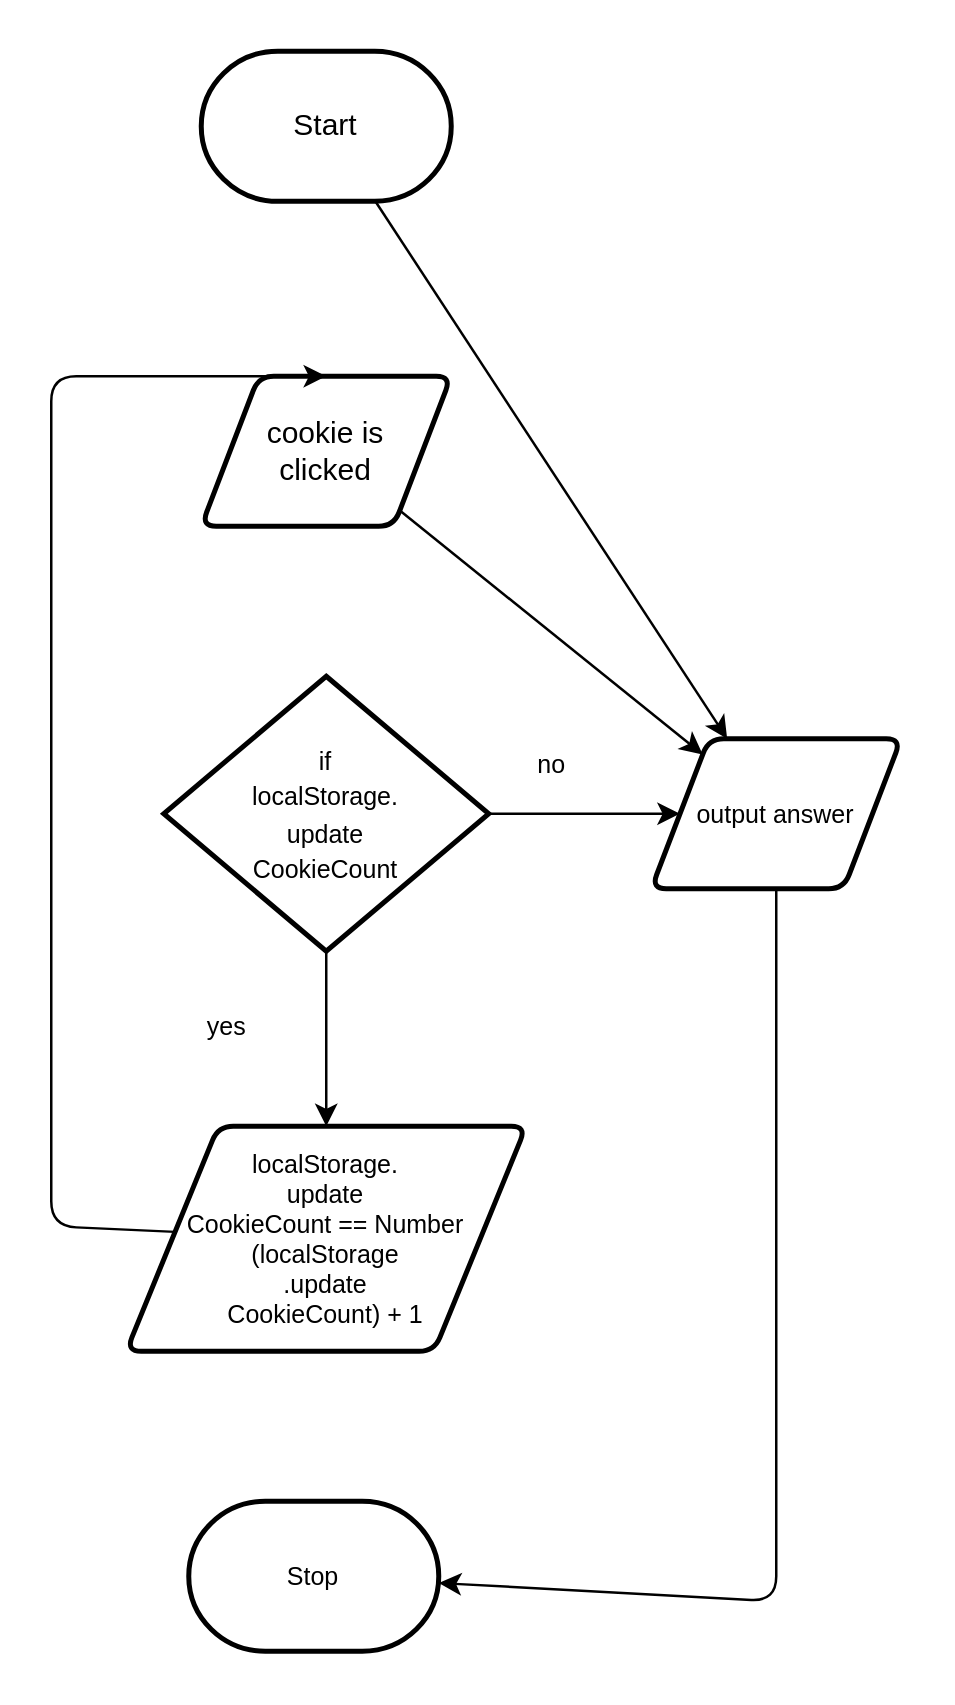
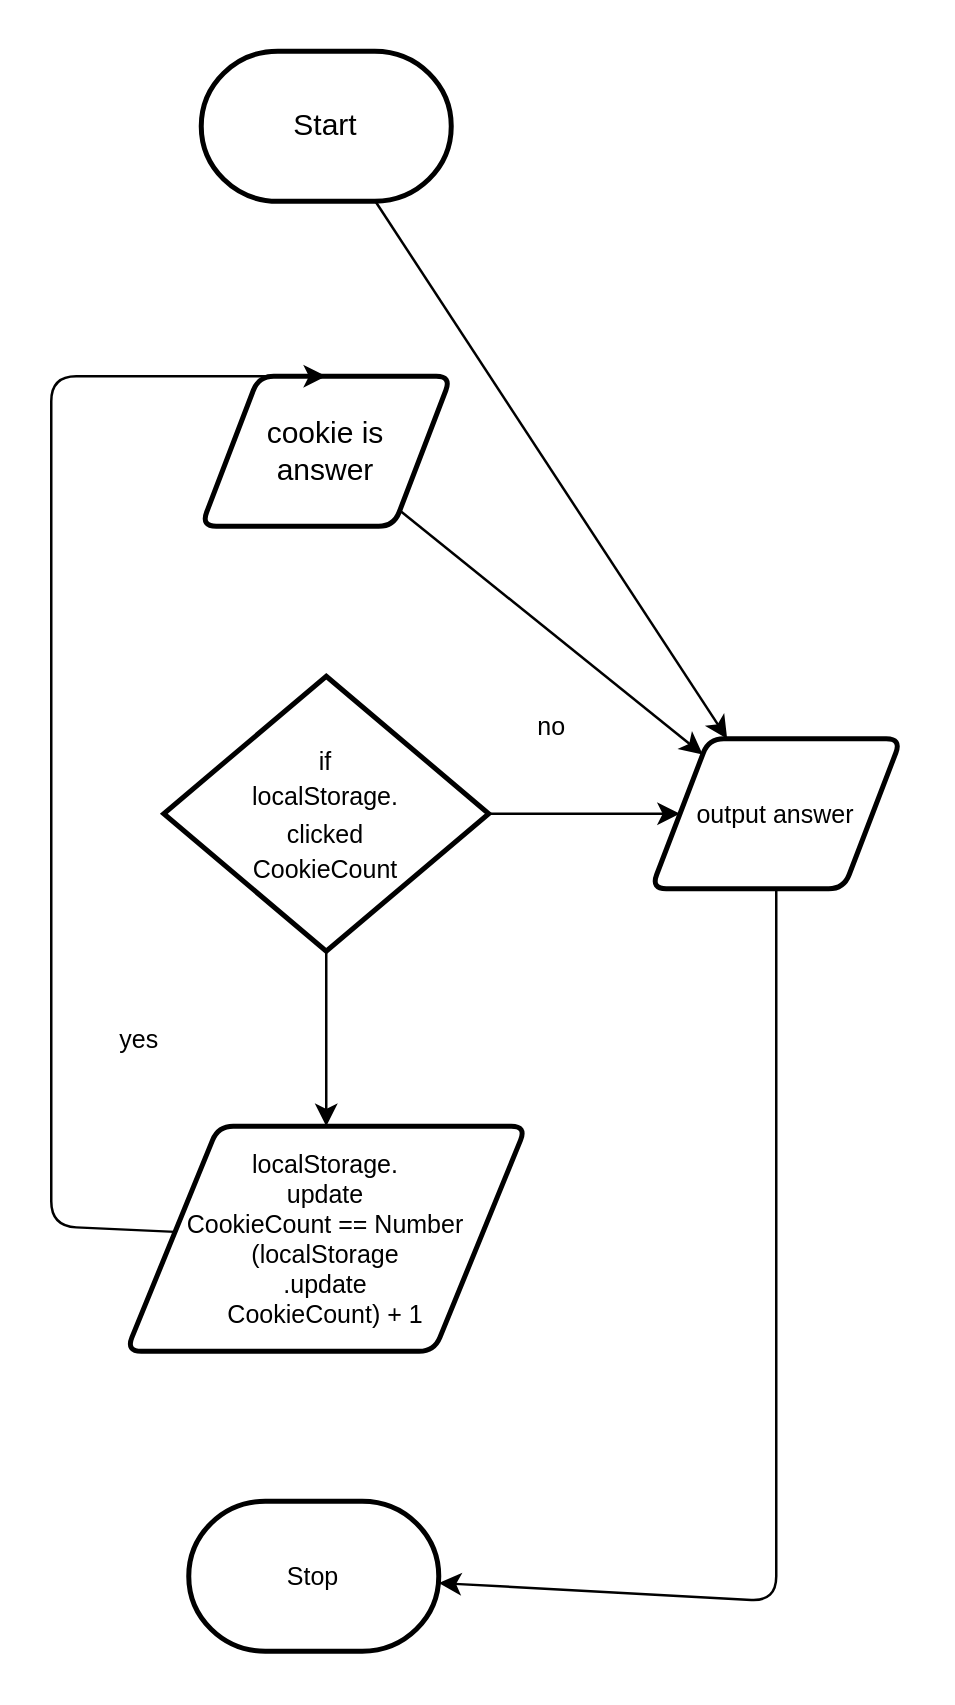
(326, 451) -> (326, 451)
(551, 764) -> (551, 726)
(326, 814) -> (326, 814)
(226, 1026) -> (139, 1039)
